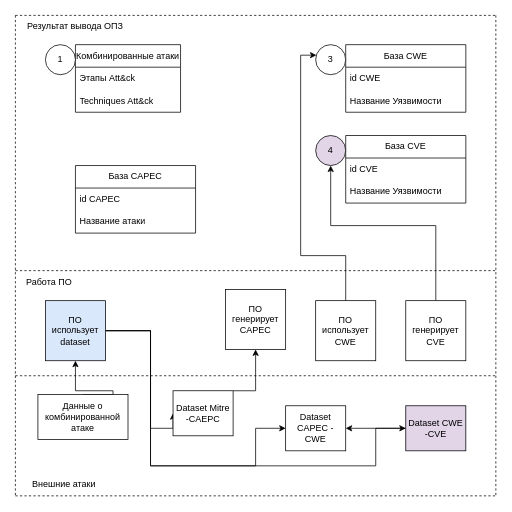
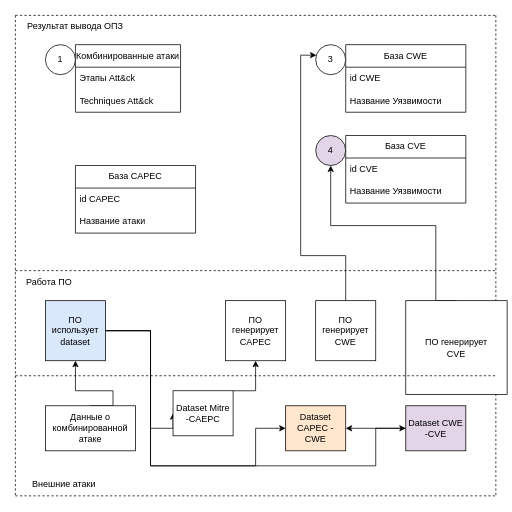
(255, 319) -> (255, 330)
(345, 330) -> (345, 330)
(435, 330) -> (456, 347)
(83, 417) -> (90, 428)
(315, 428) -> (315, 428)
